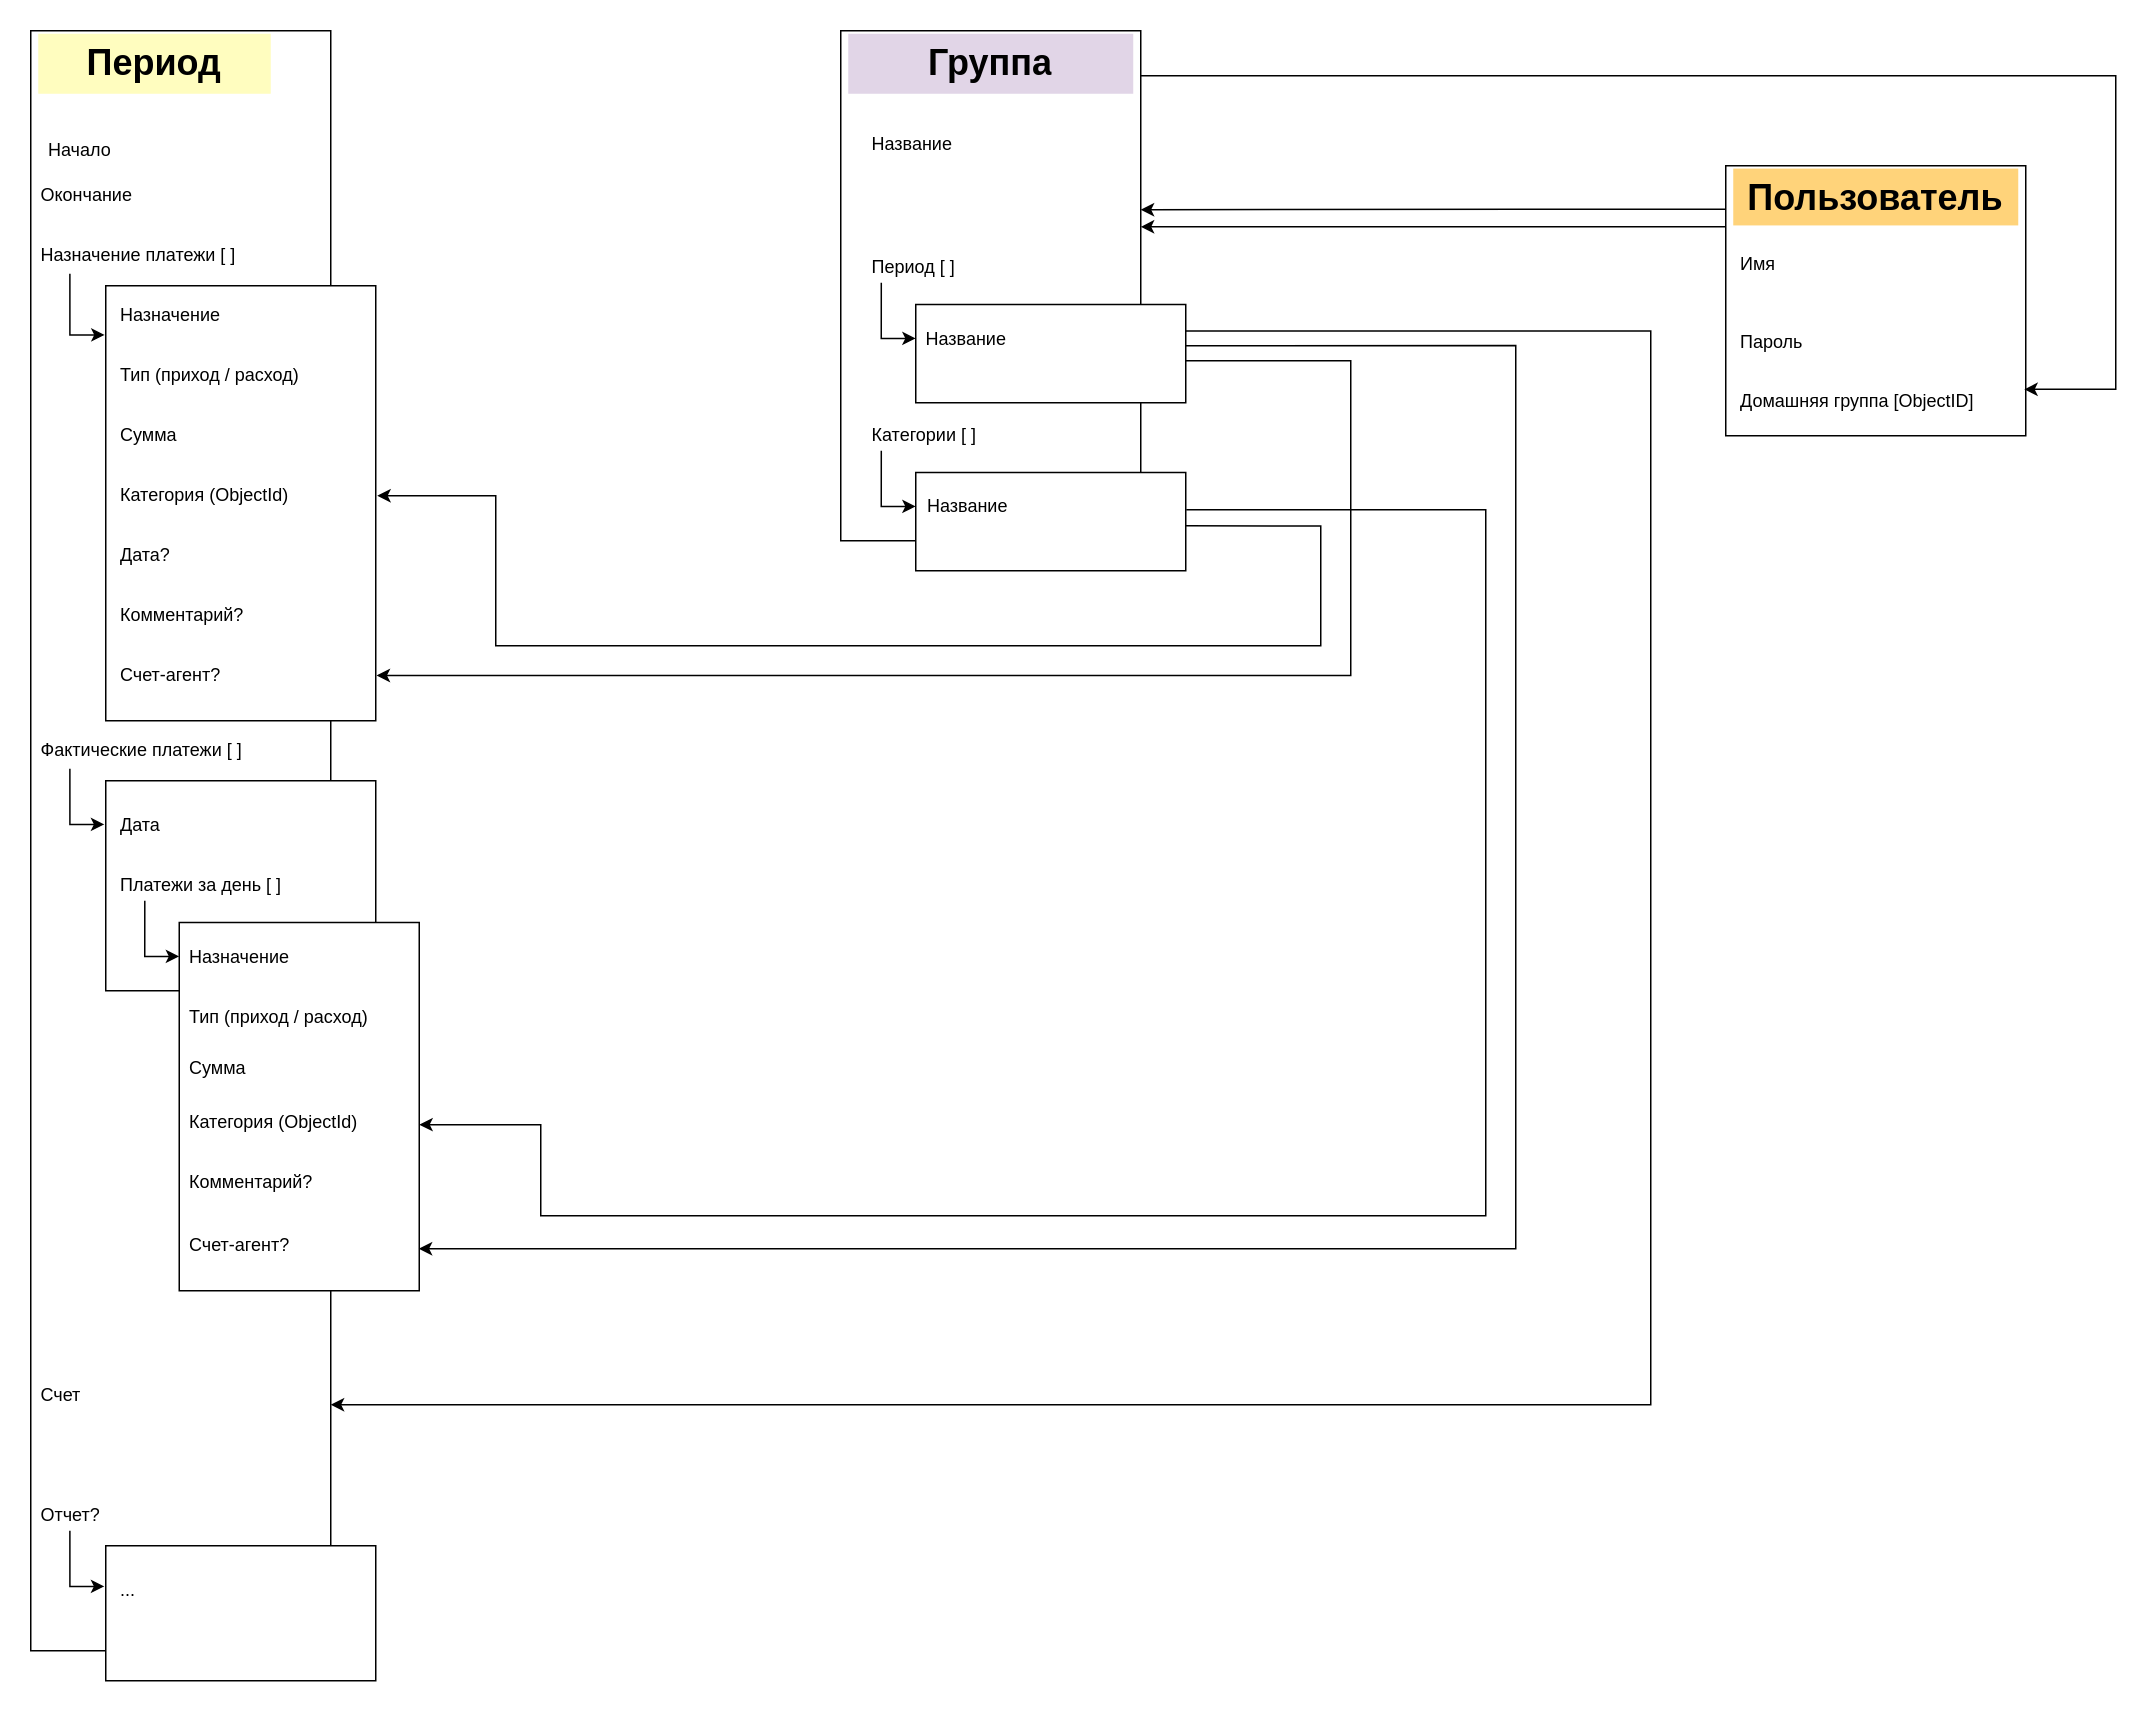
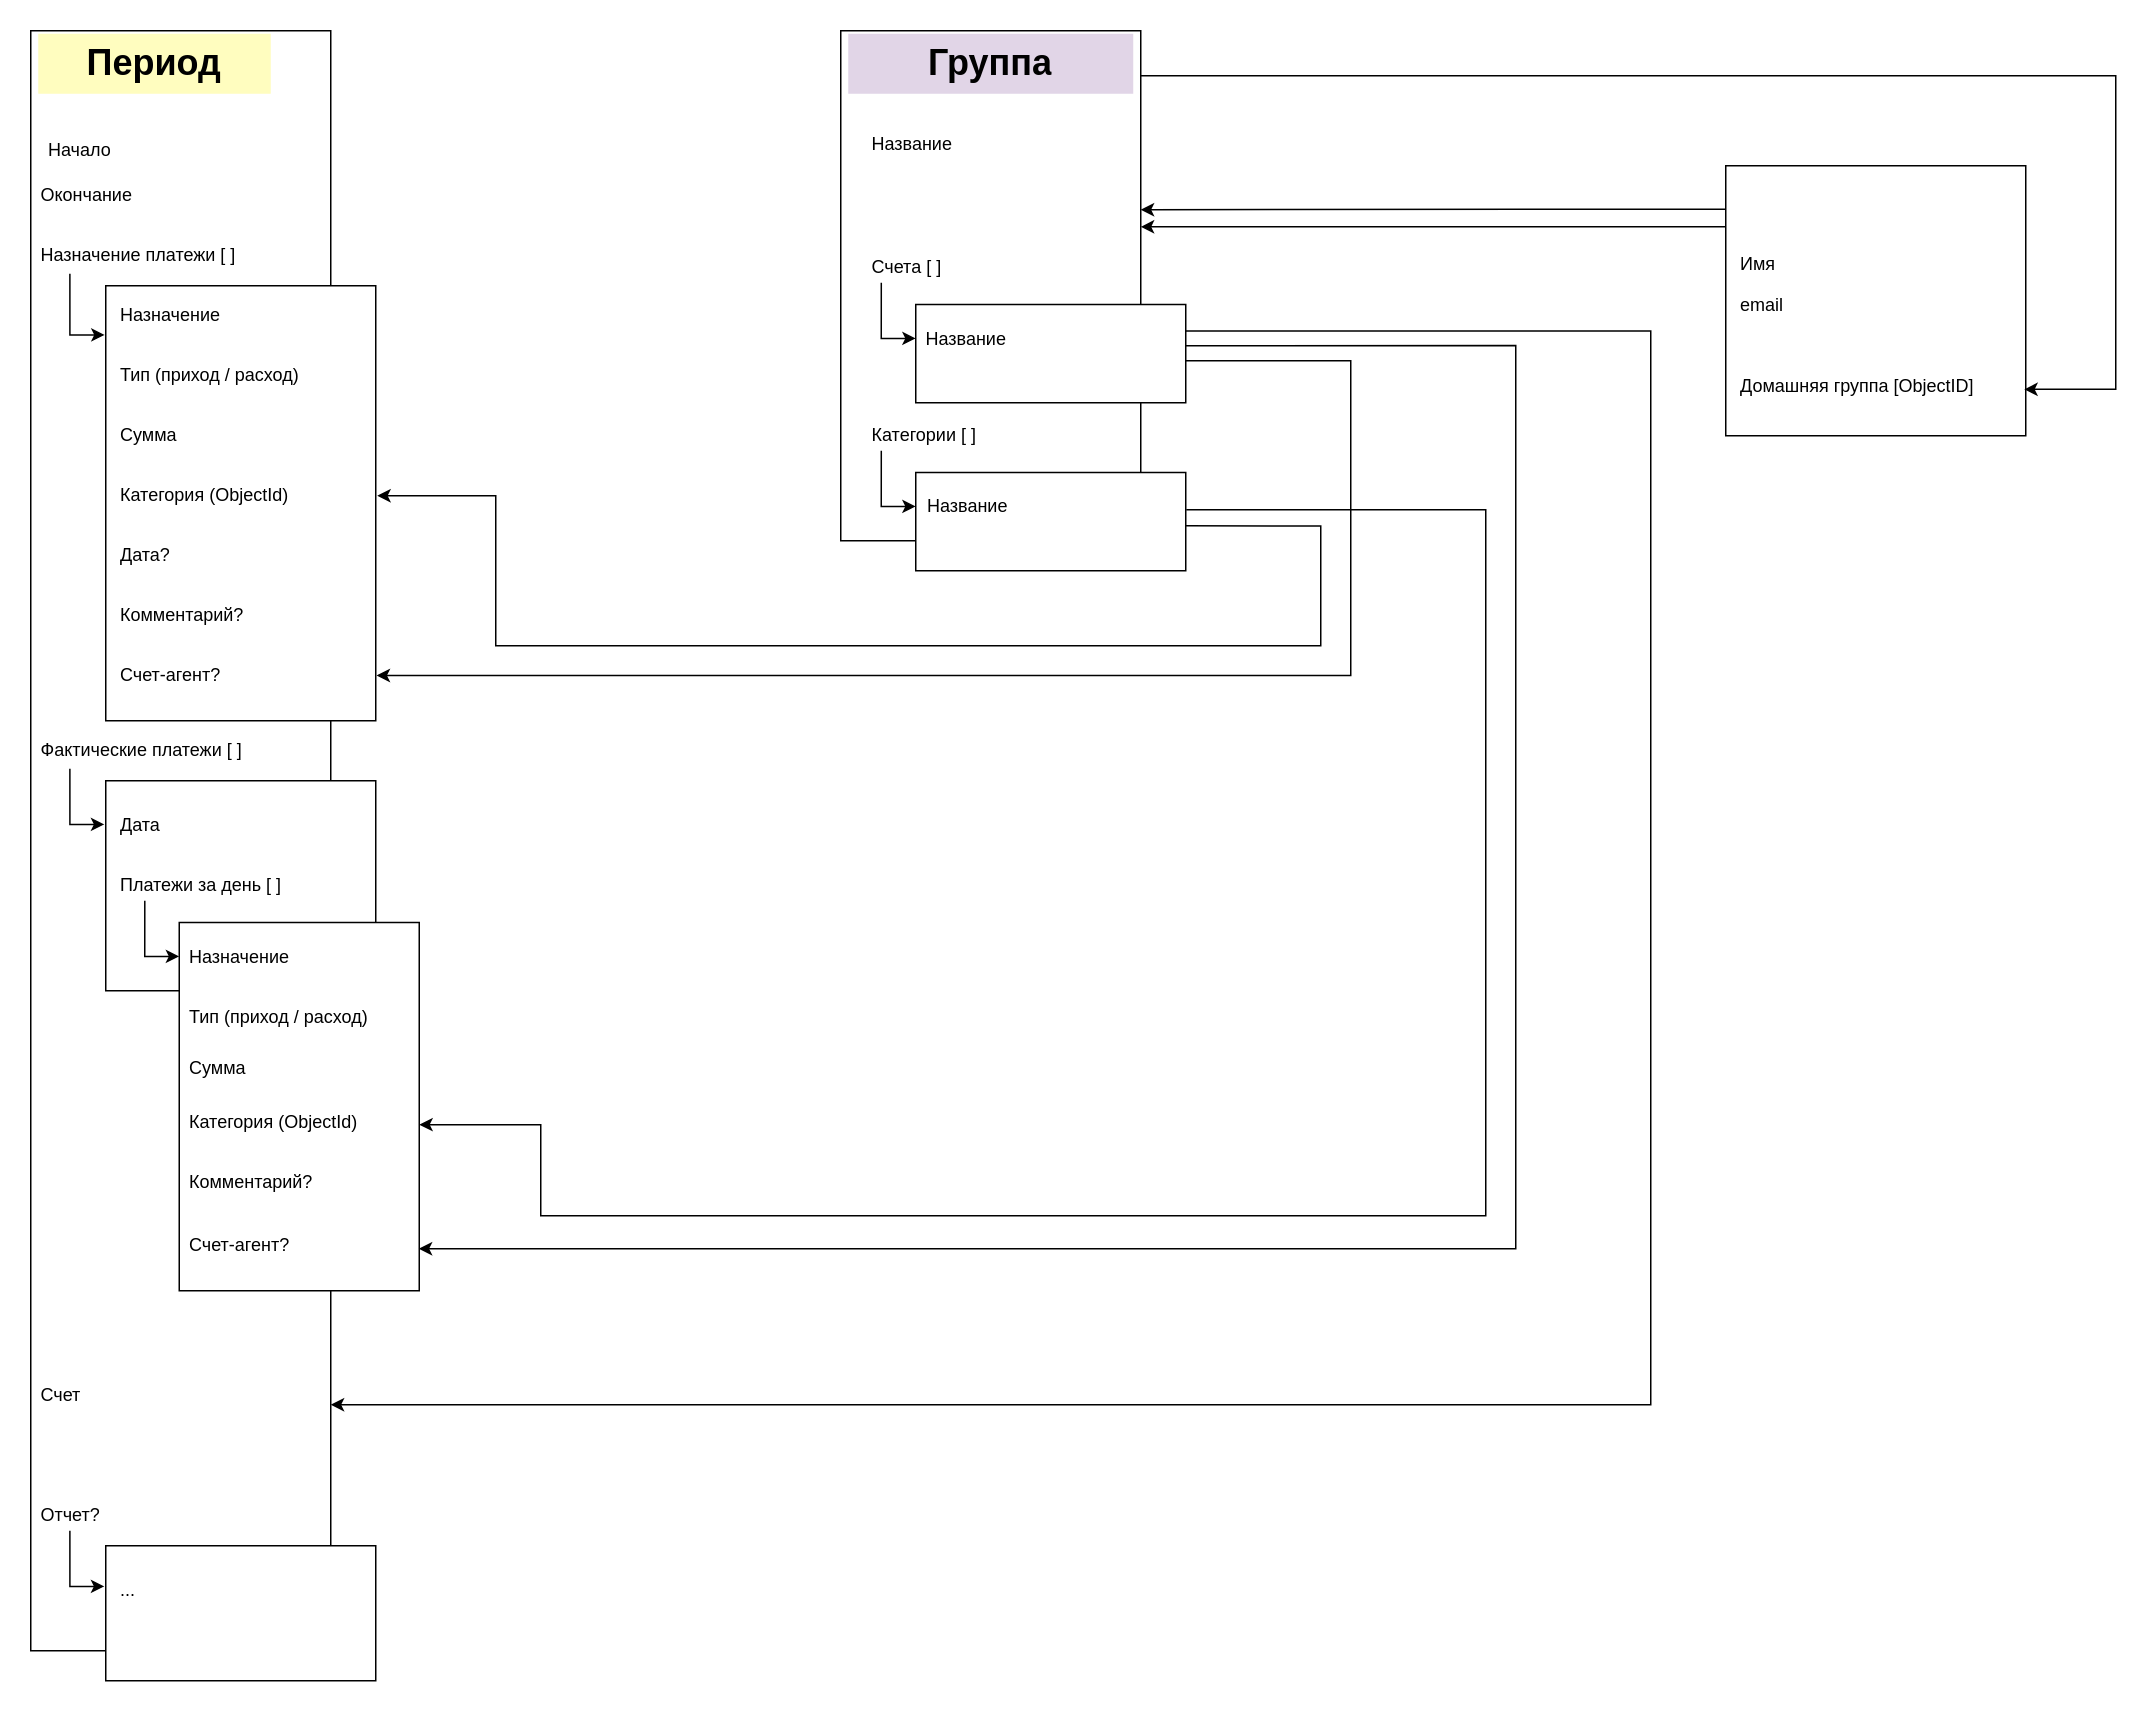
(1876, 197) -> none
(918, 268) -> (913, 268)
none -> (1876, 305)
(1876, 343) -> none
(1876, 401) -> (1876, 386)
